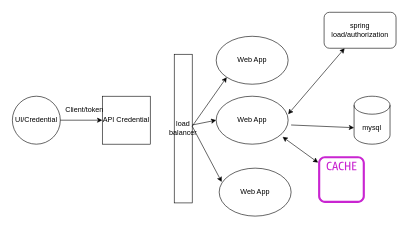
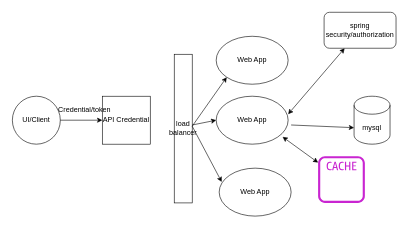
(360, 30) -> (360, 30)
(85, 110) -> (85, 110)
(36, 120) -> (36, 120)
